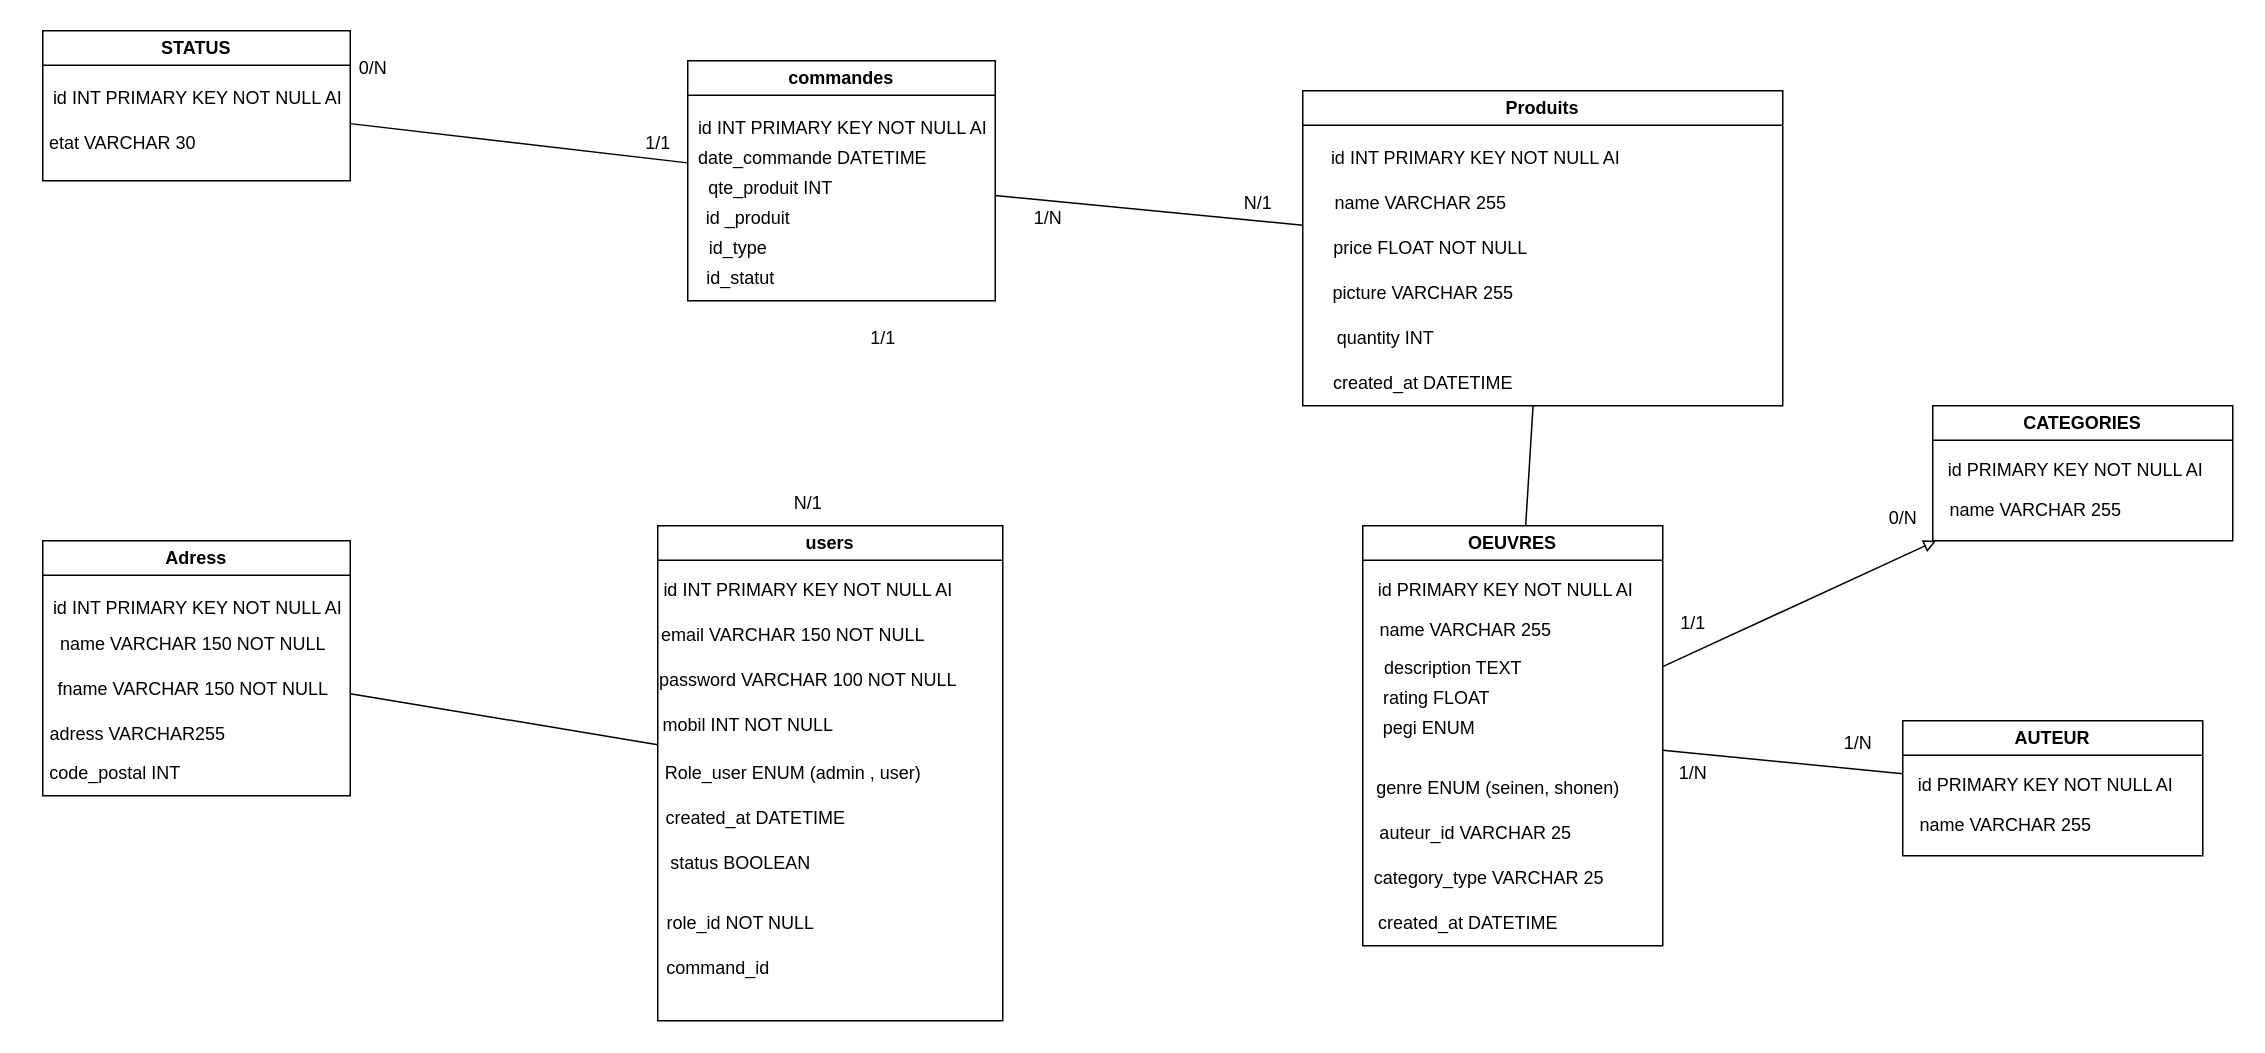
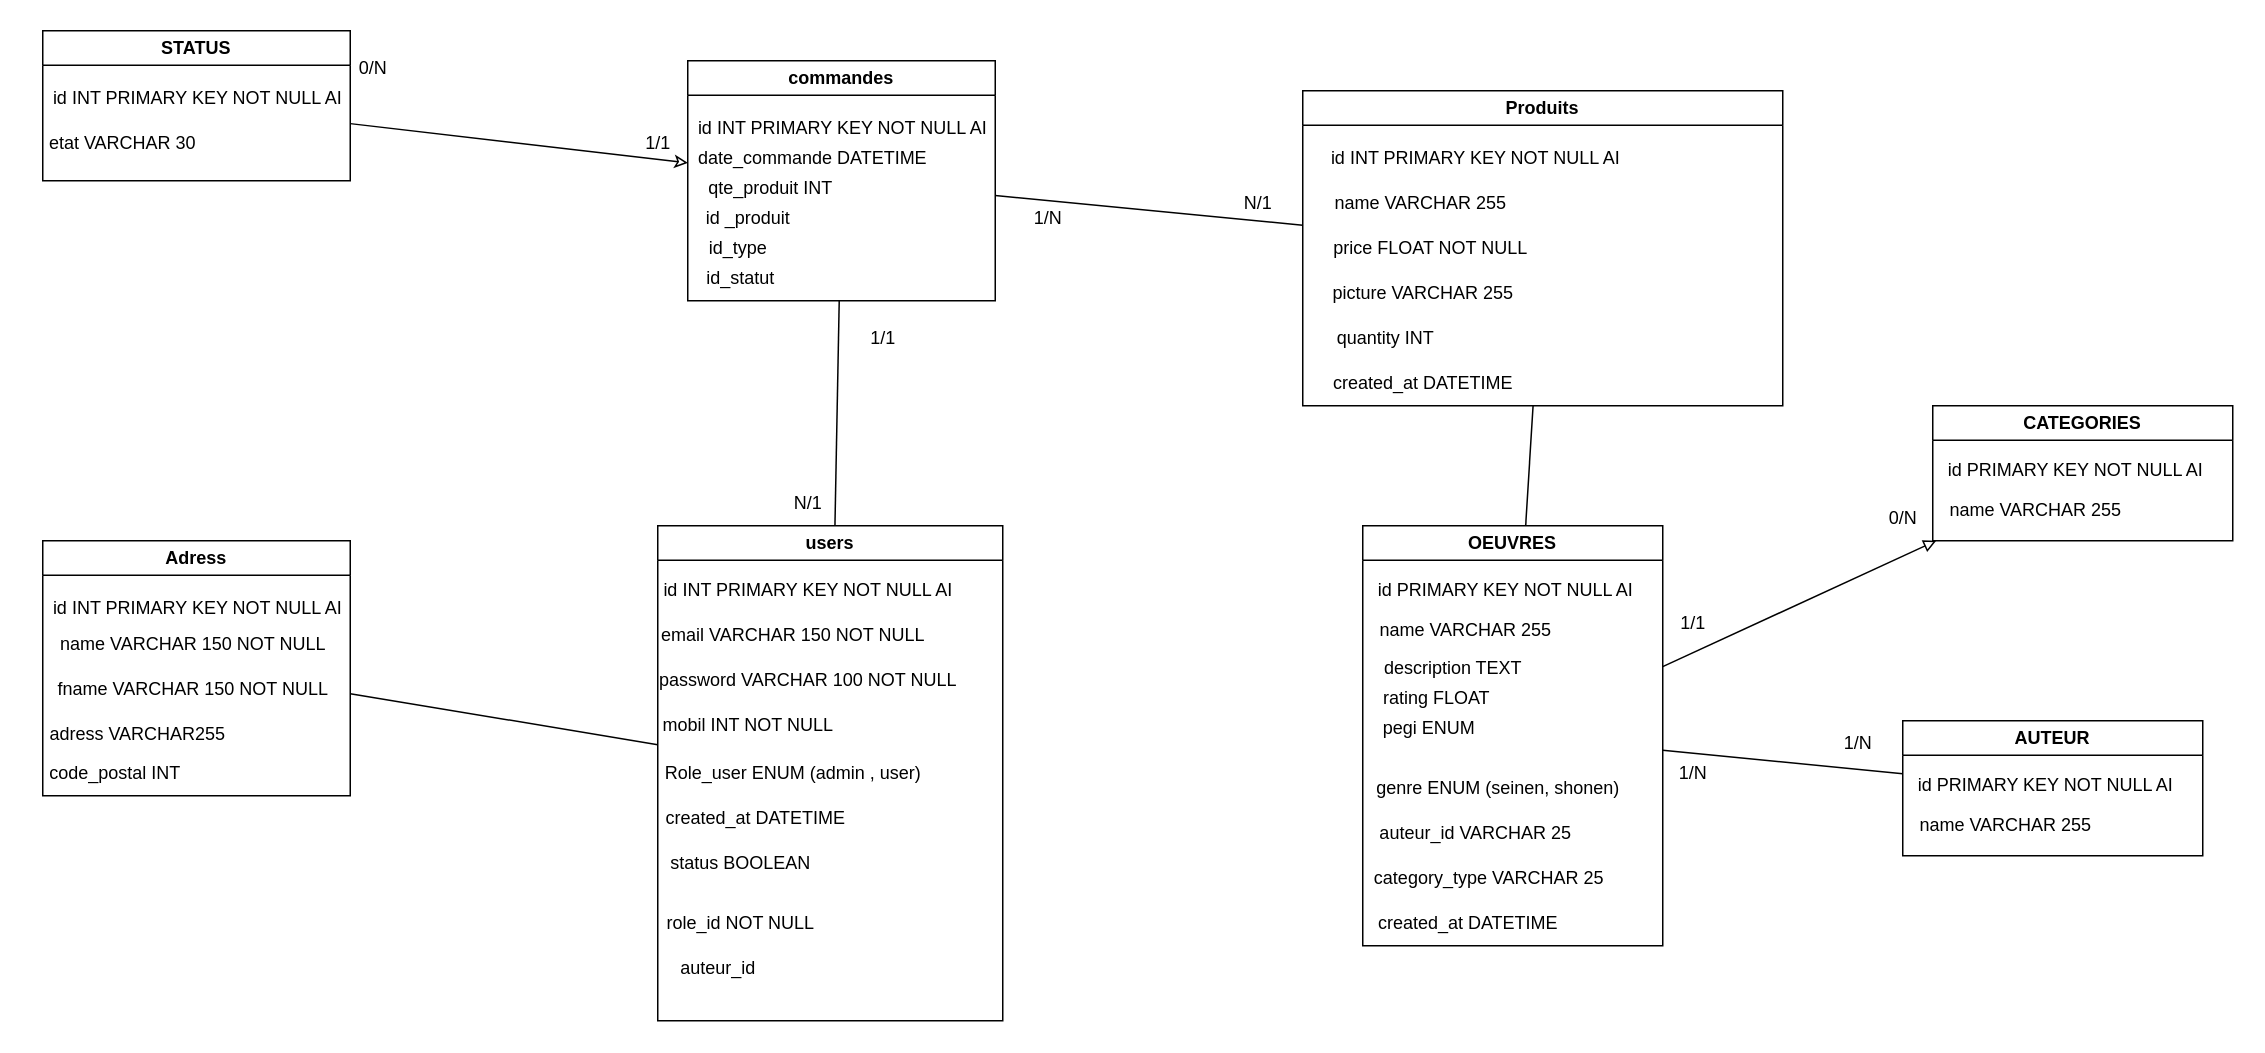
(679, 162) -> (676, 162)
none -> (837, 414)
(719, 968) -> (719, 968)
